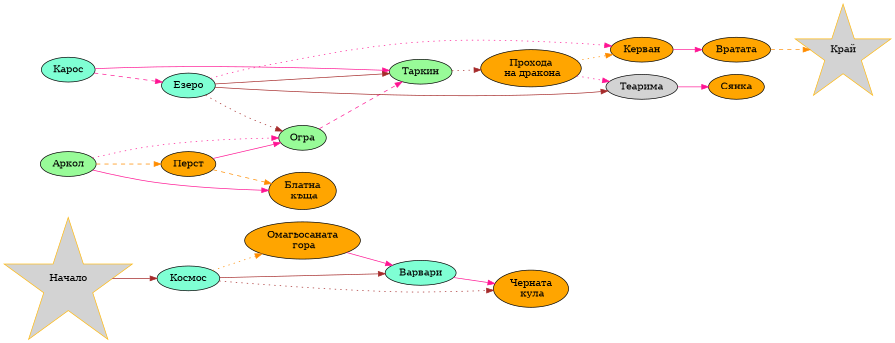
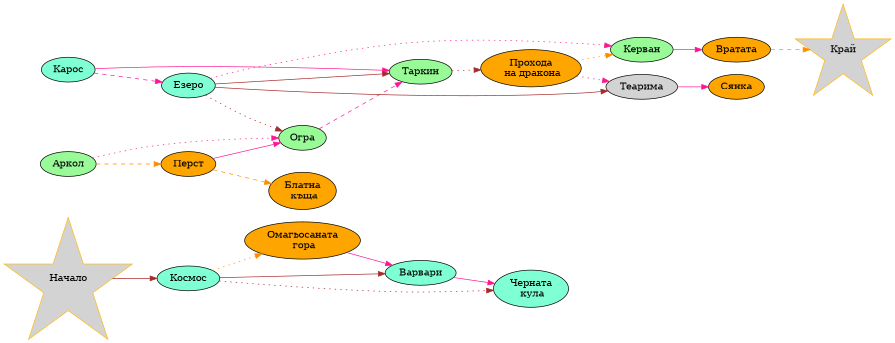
(642, 50) -> (642, 50)
(177, 185) -> none
(531, 289) -> (531, 289)
